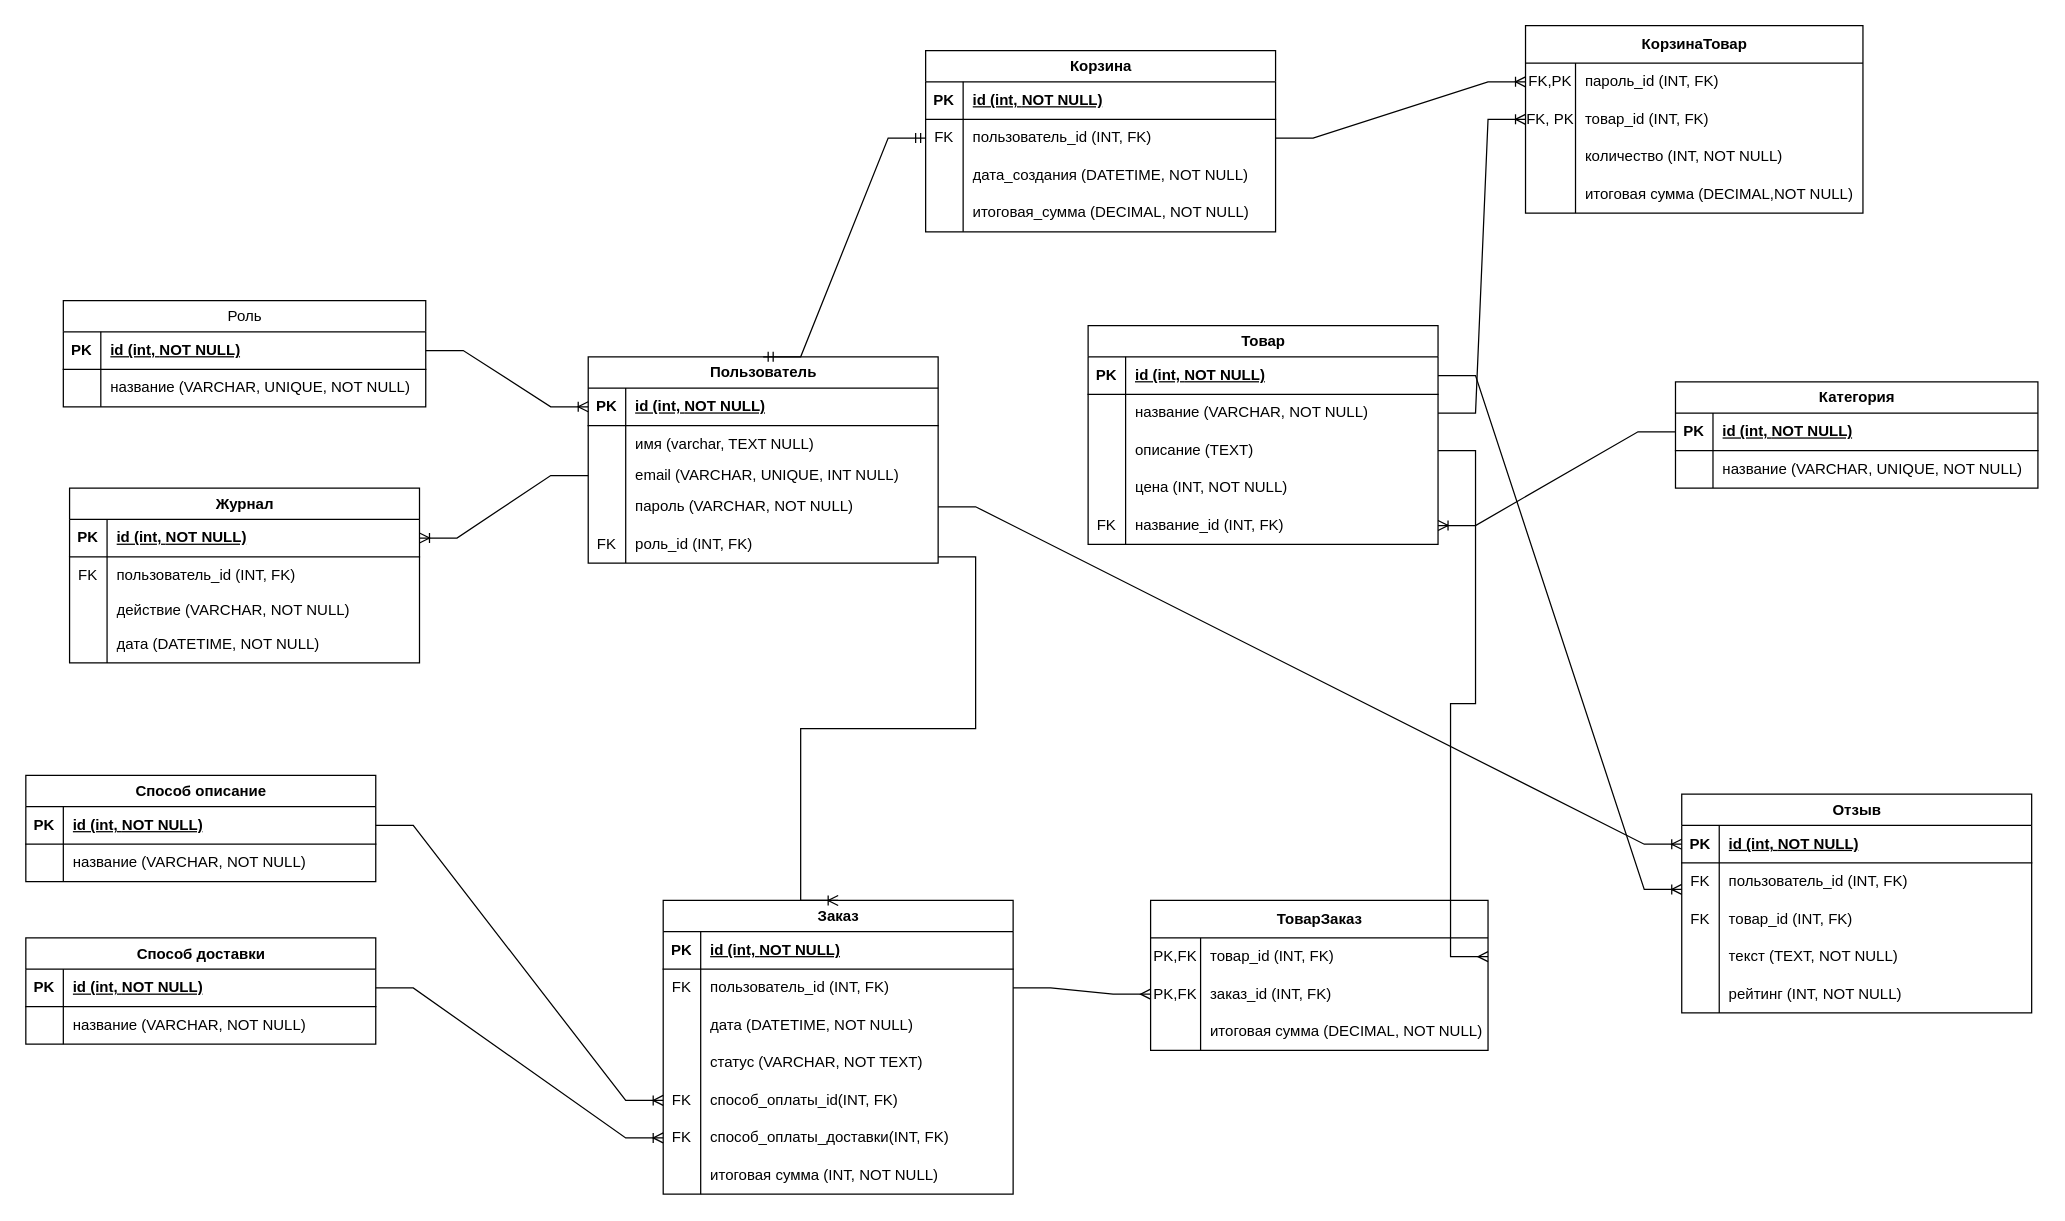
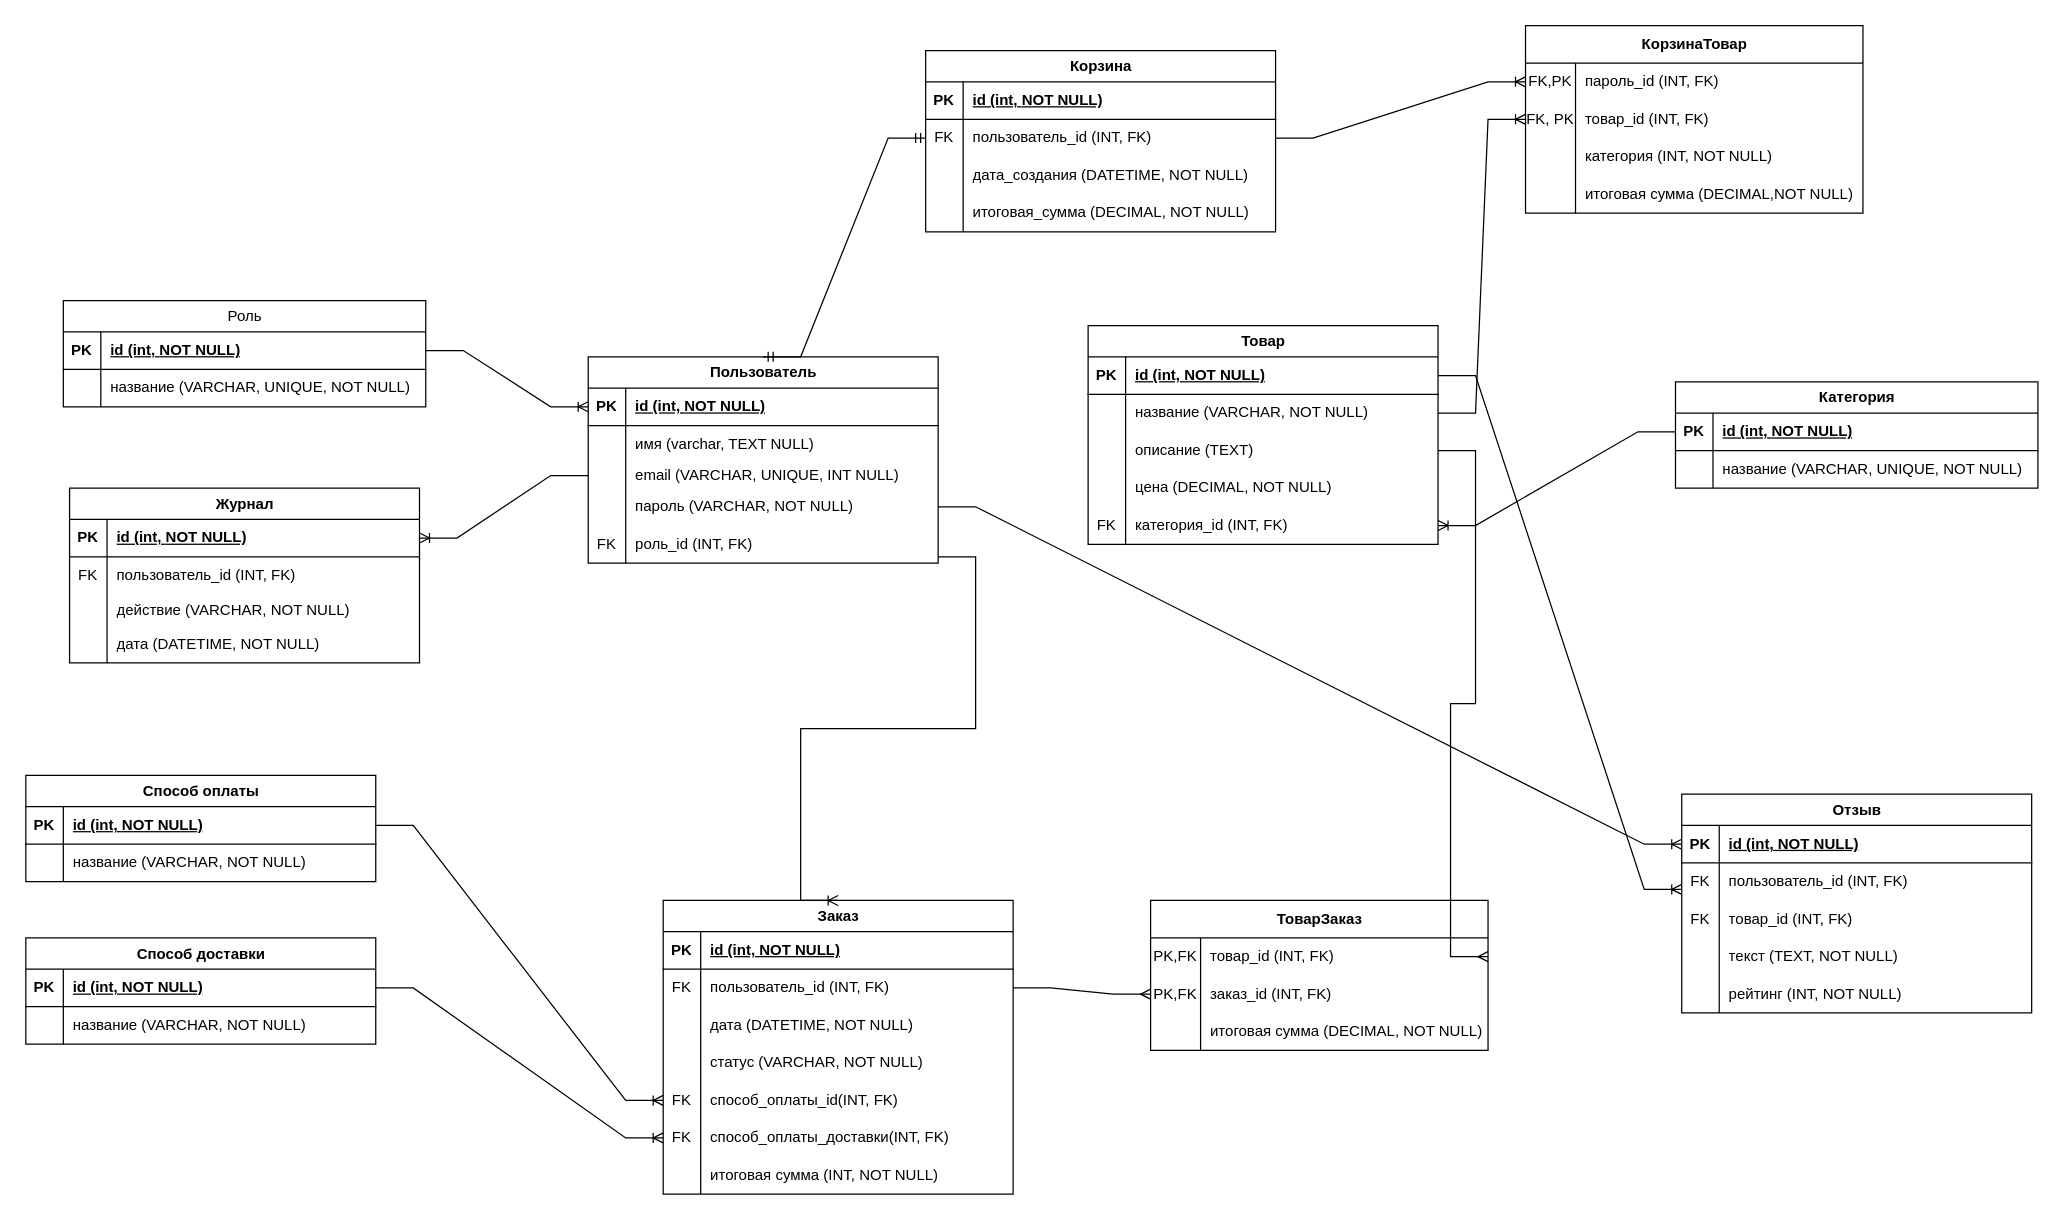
(1687, 157) -> (1683, 157)
(1212, 488) -> (1229, 488)
(1216, 526) -> (1220, 526)
(201, 792) -> (201, 792)
(812, 1063) -> (812, 1063)
